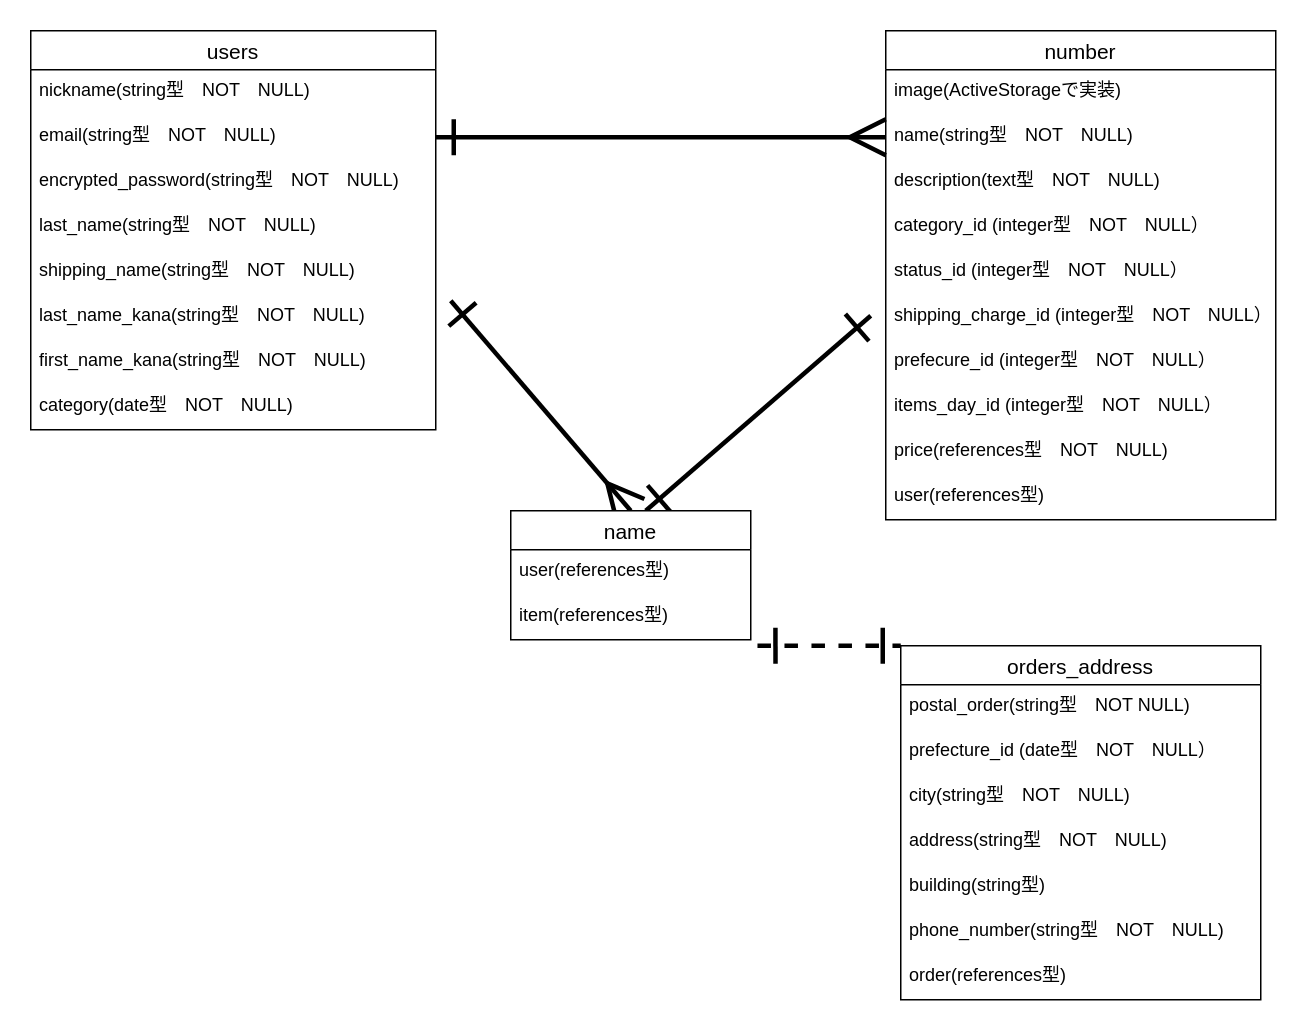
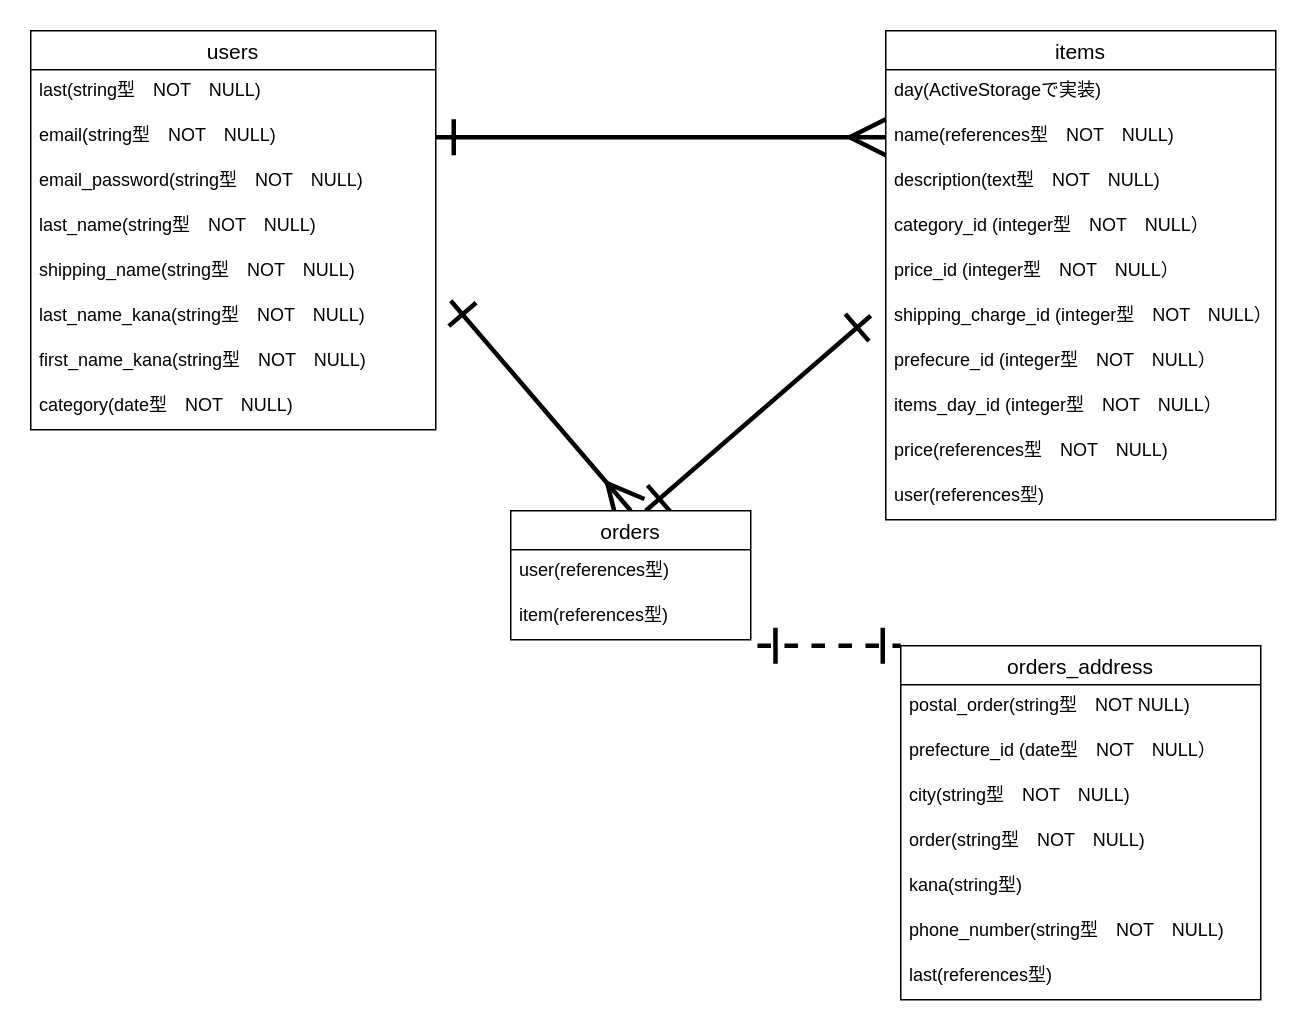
(1080, 52) -> (1080, 52)
(177, 90) -> (157, 90)
(1017, 90) -> (1009, 90)
(1014, 135) -> (1037, 135)
(230, 180) -> (205, 180)
(1049, 270) -> (1042, 270)
(630, 532) -> (630, 532)
(1045, 840) -> (1034, 840)
(989, 885) -> (976, 885)
(1004, 975) -> (996, 975)
